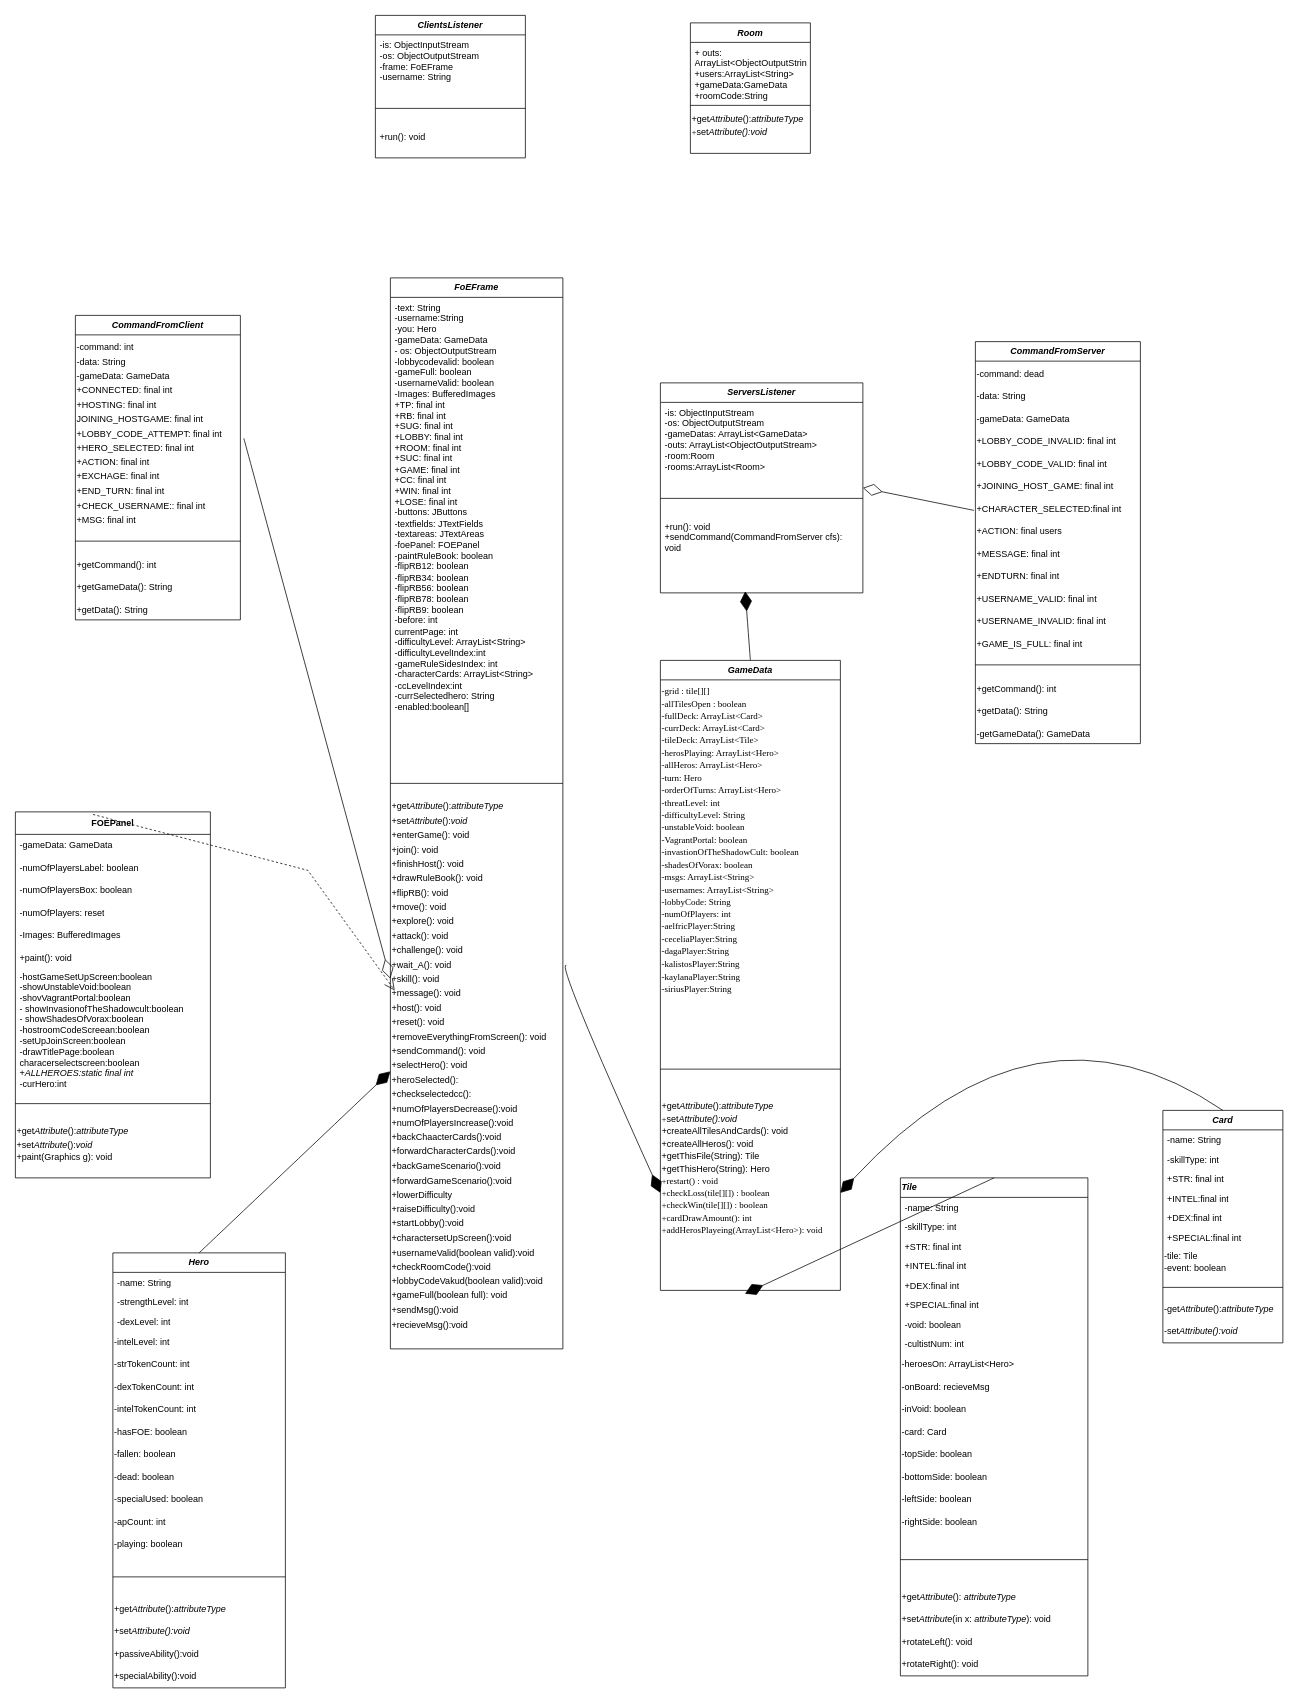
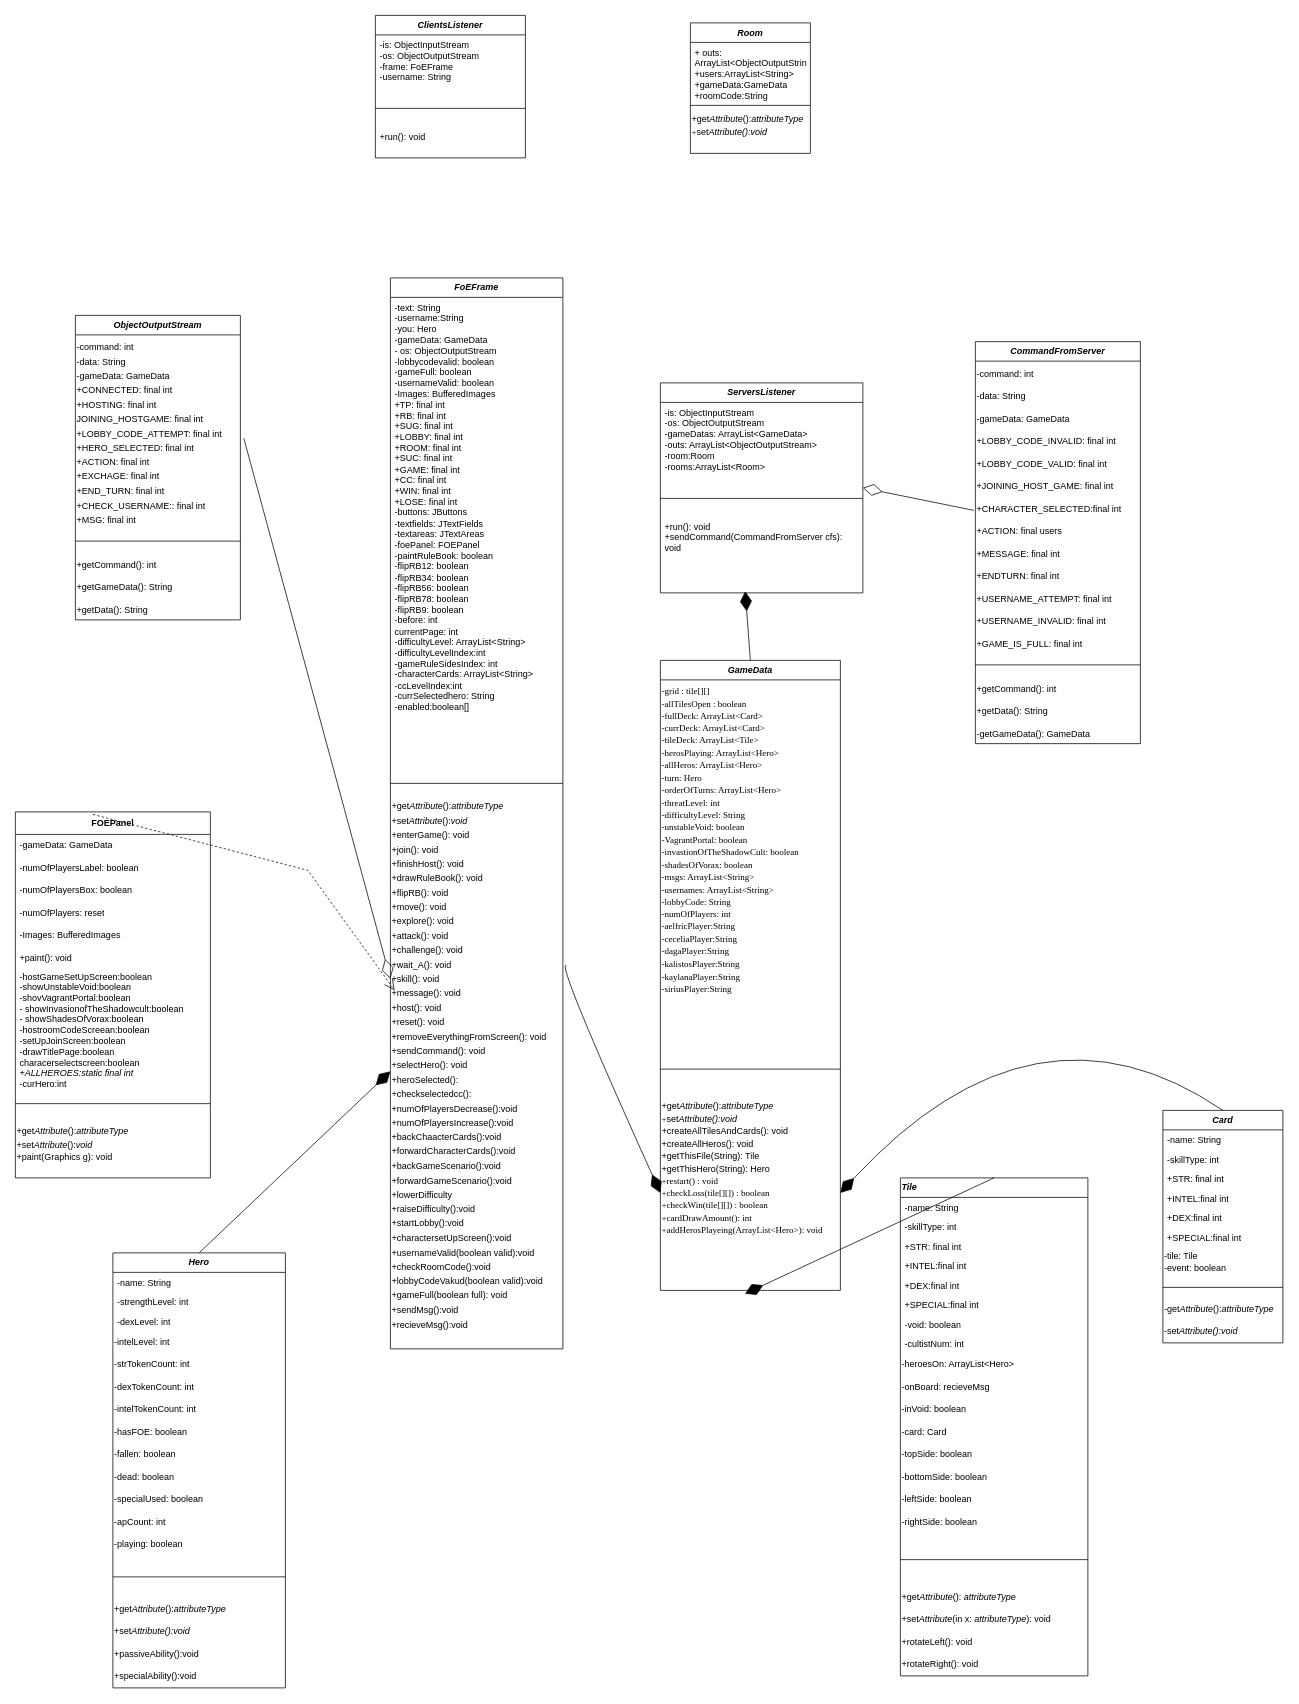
(158, 325) -> (158, 325)
(1021, 372) -> (1016, 372)
(1055, 597) -> (1062, 597)
